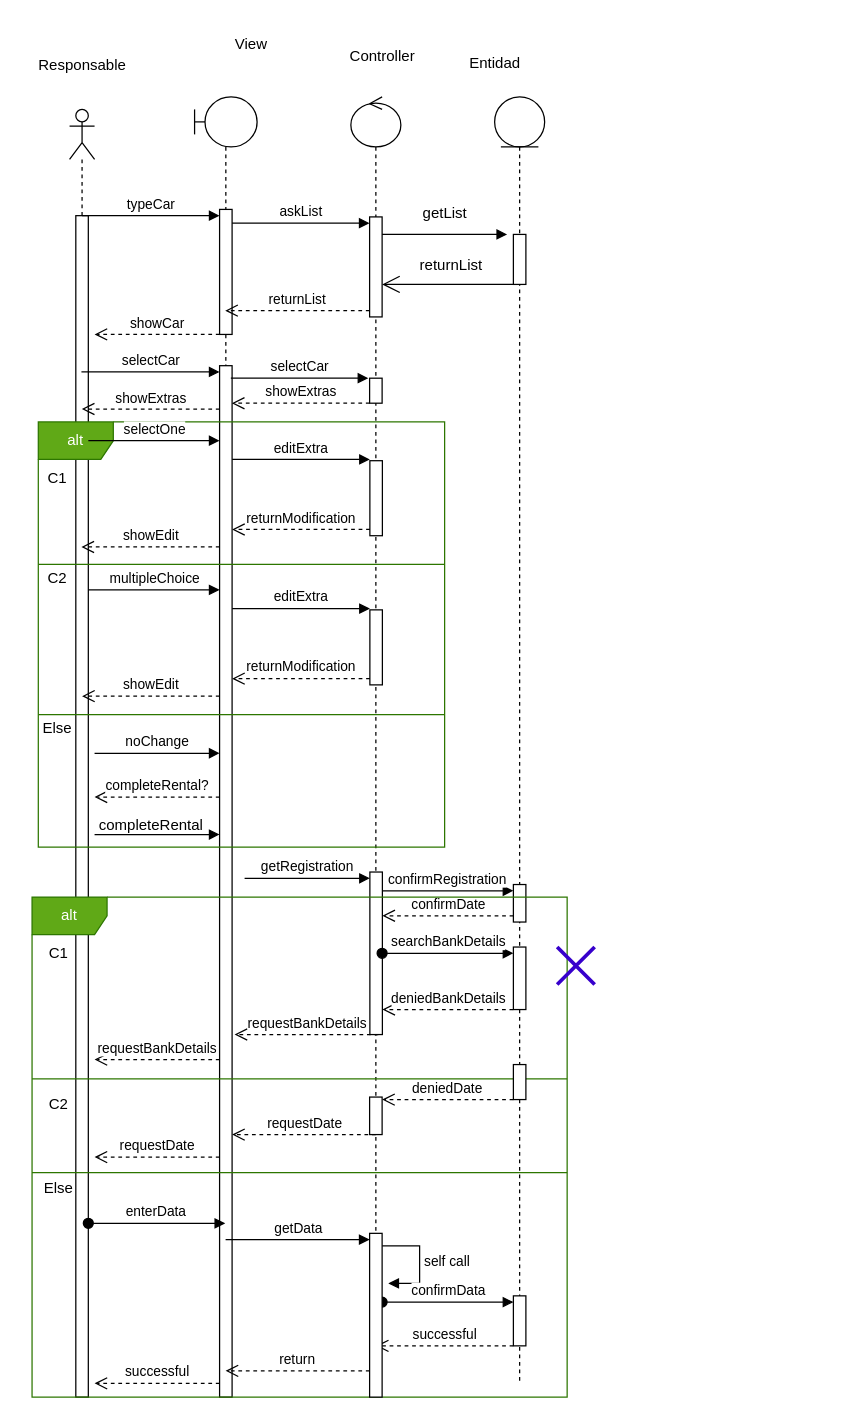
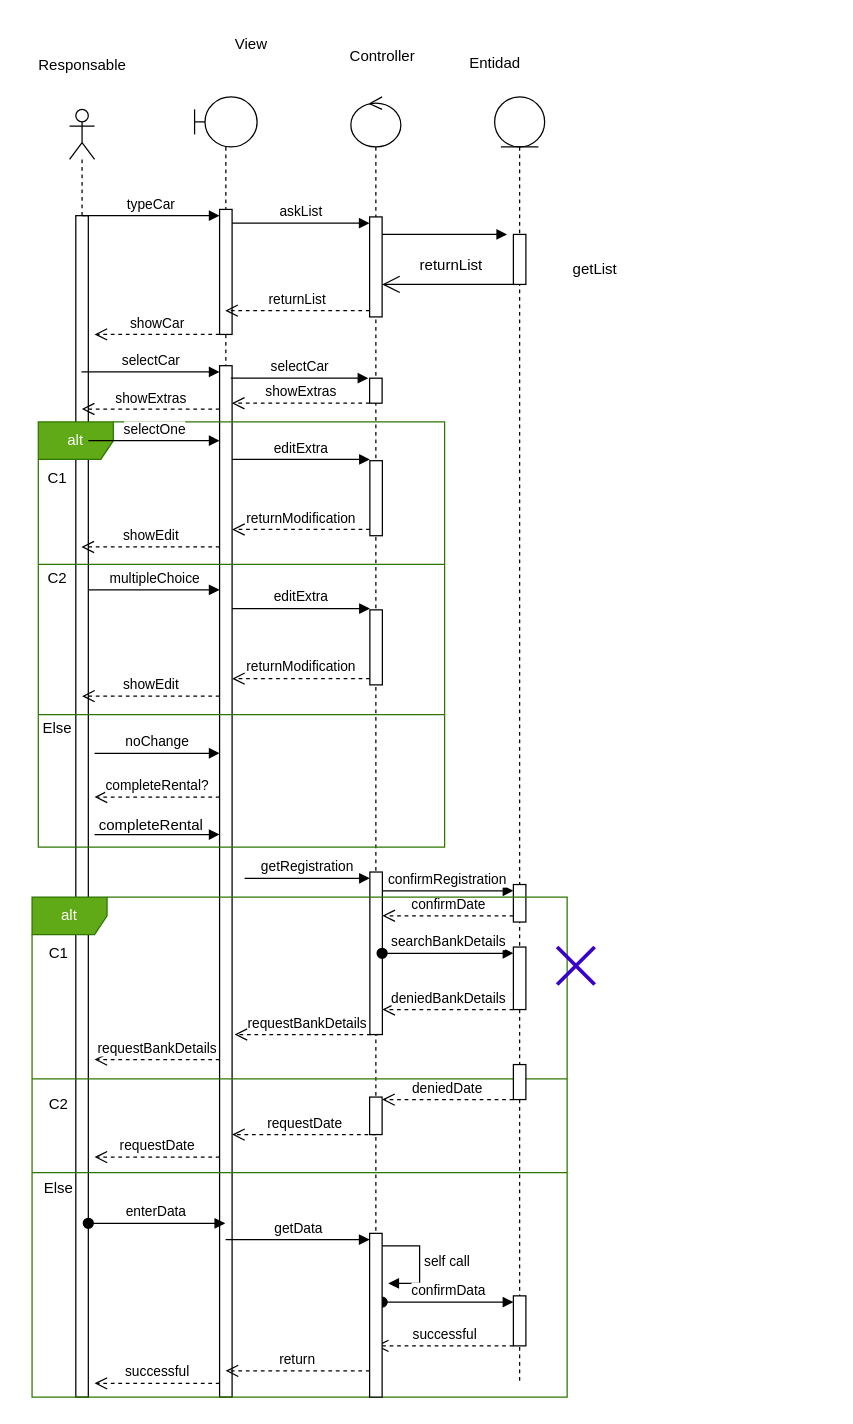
(444, 213) -> (594, 269)
